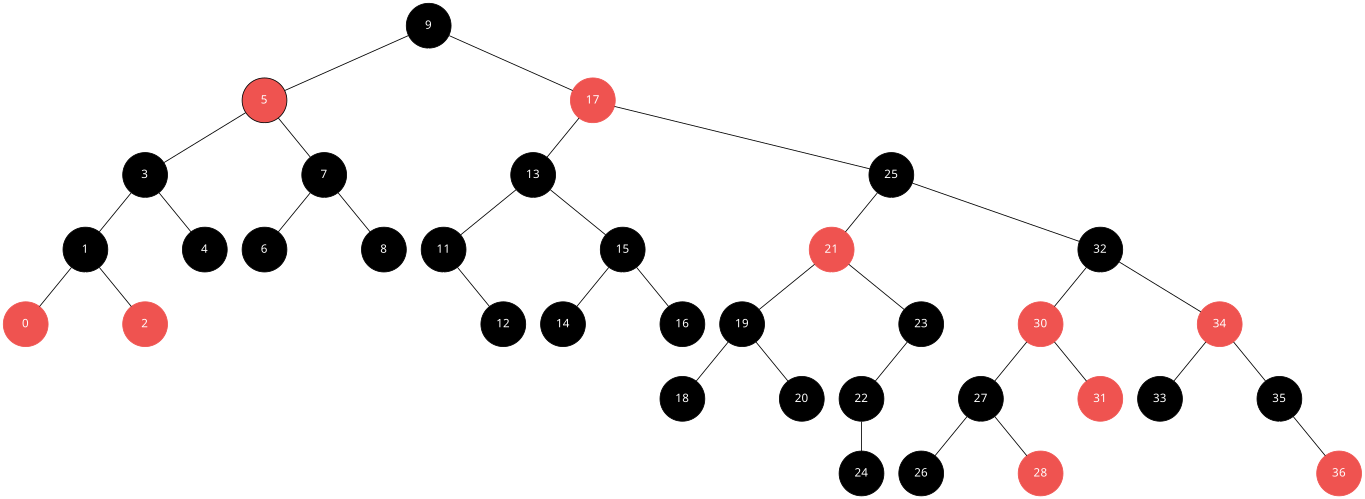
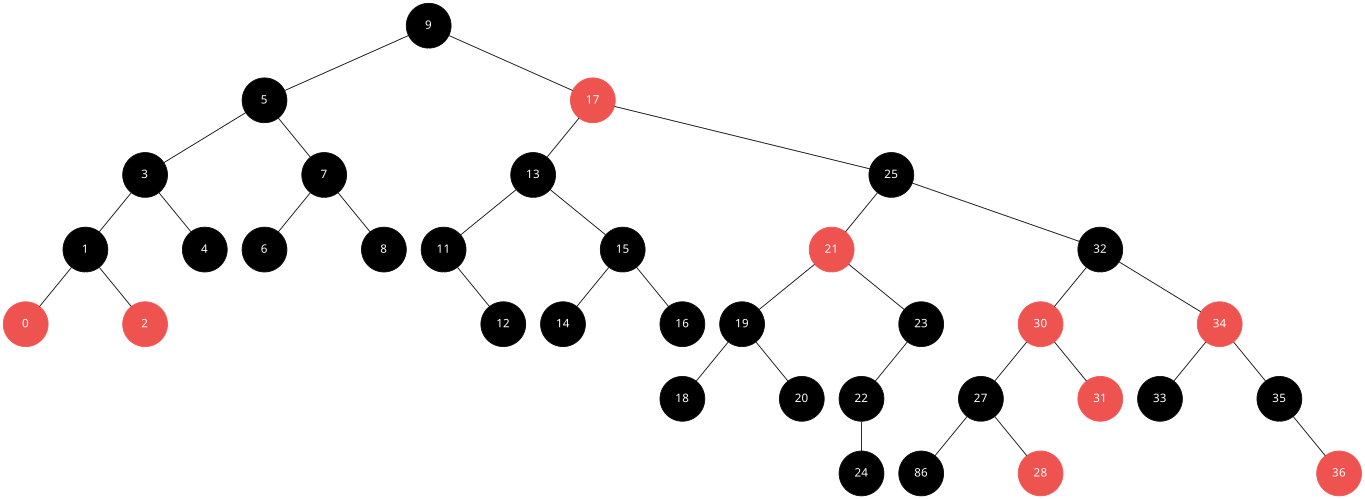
(265, 100) -> (265, 100)
(921, 473) -> (921, 473)
